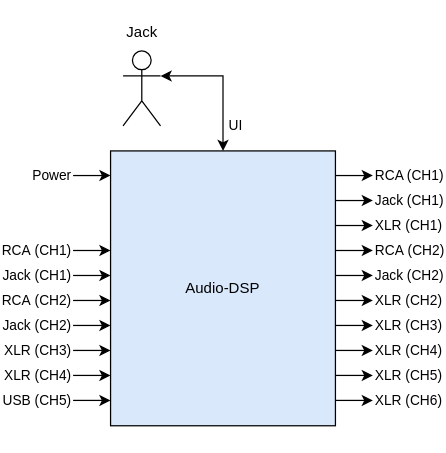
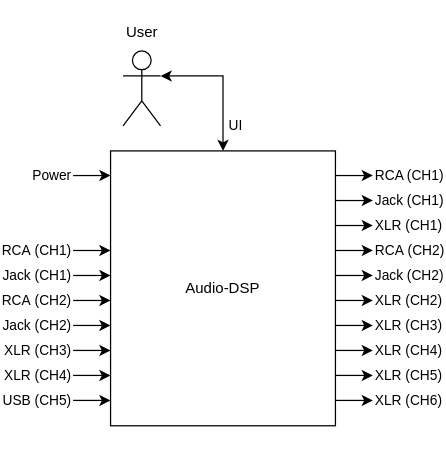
(143, 32) -> (143, 32)
(223, 288) -> (223, 288)
